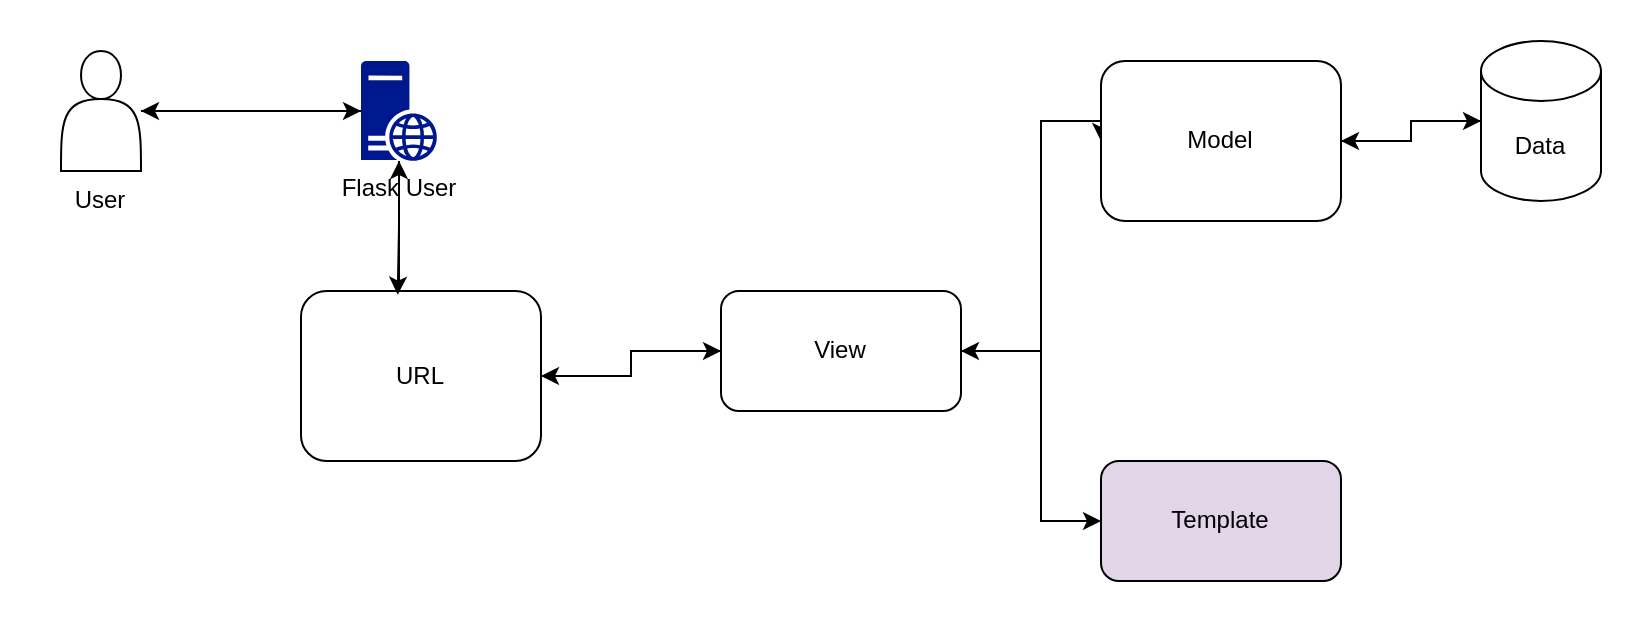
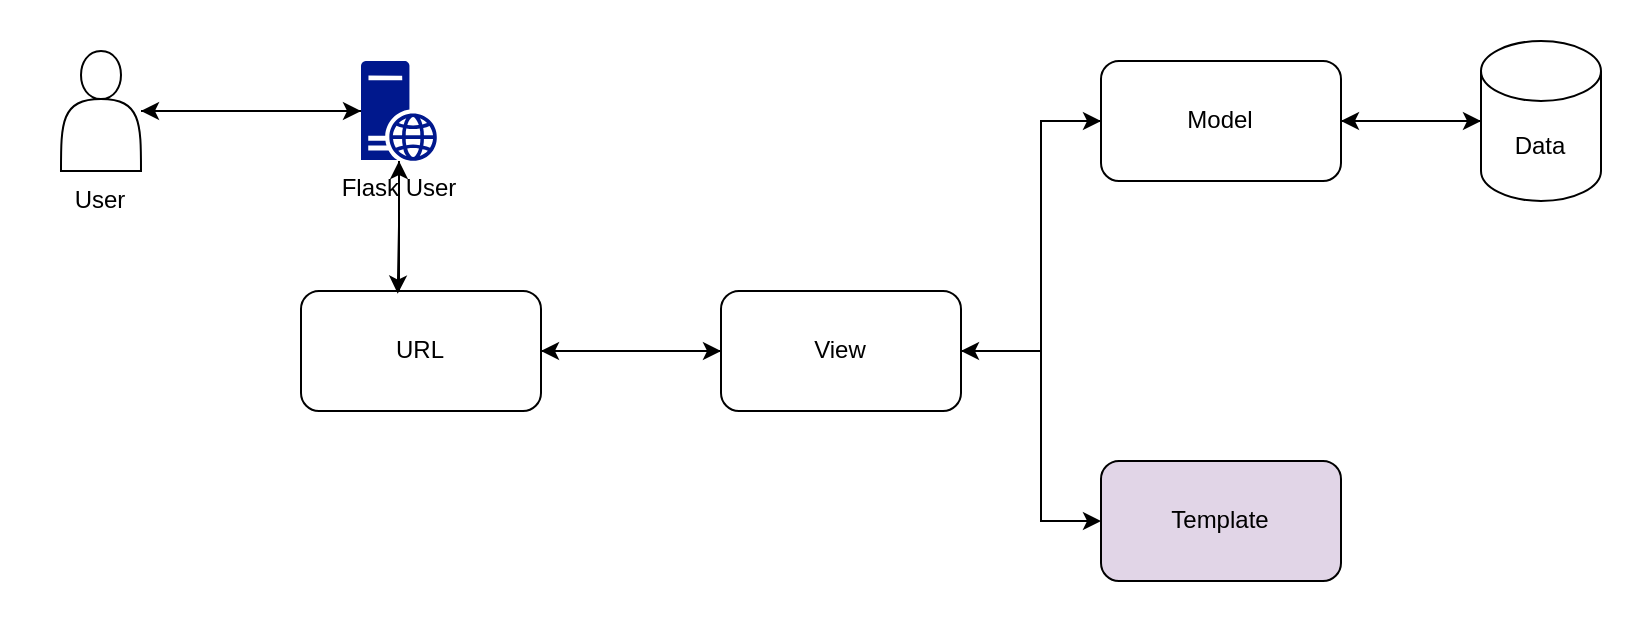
(1221, 141) -> (1221, 121)
(421, 376) -> (421, 351)
